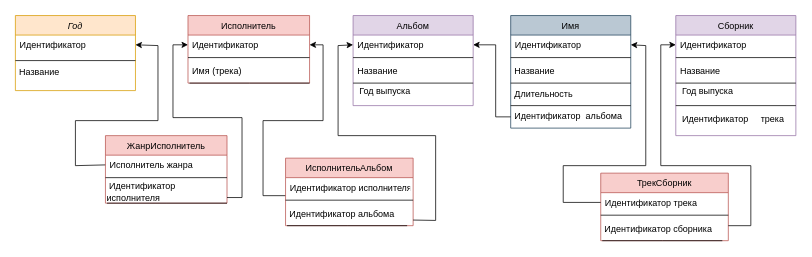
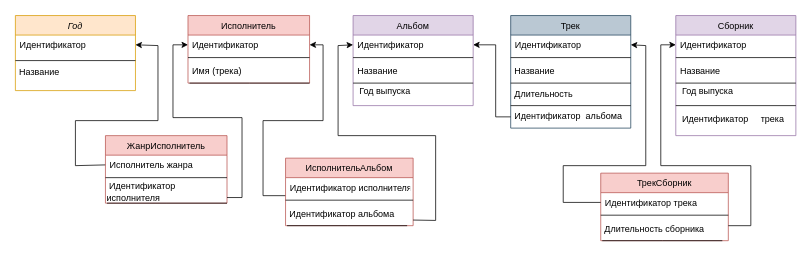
(570, 26) -> (570, 26)
(656, 229) -> (654, 229)
